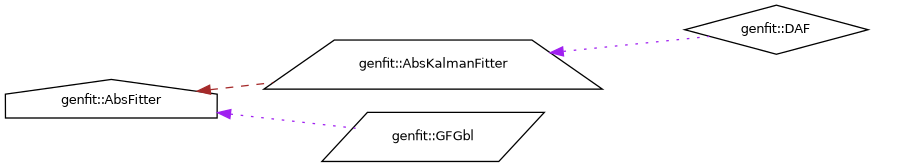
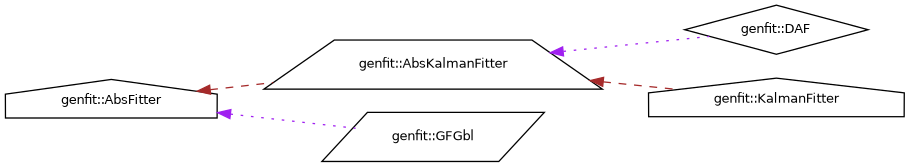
none -> (776, 99)
